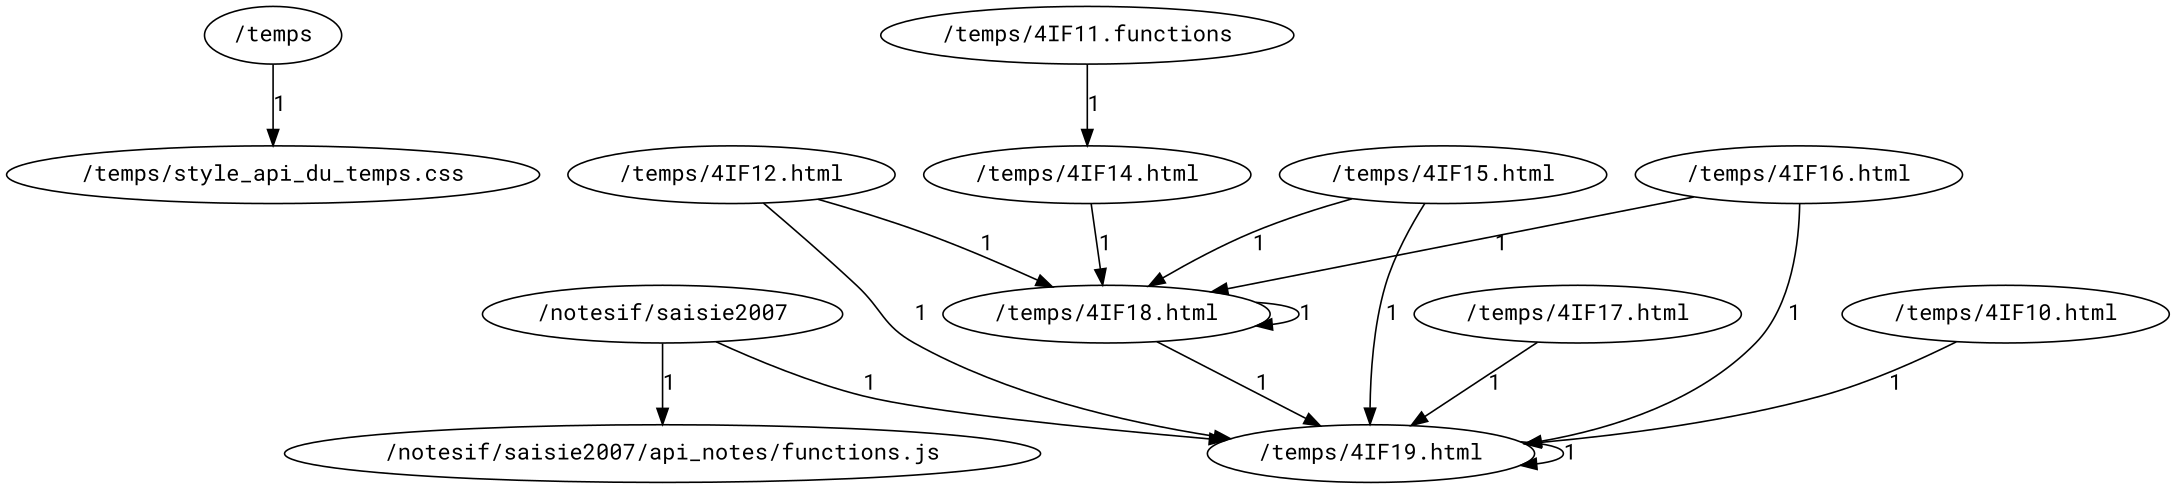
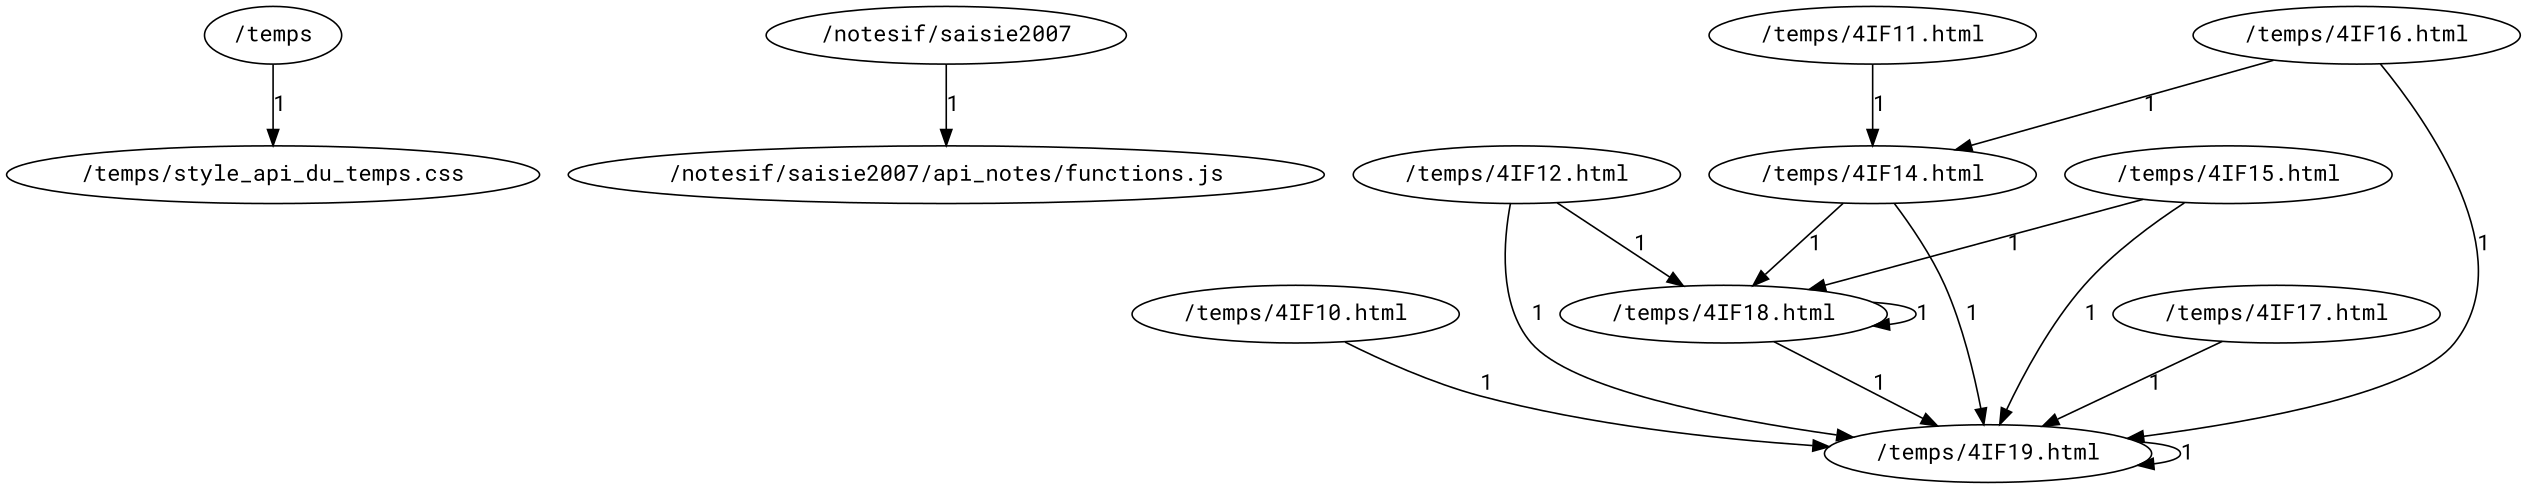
(1087, 35) -> (1873, 35)
(1461, 243) -> (2122, 103)
(958, 412) -> (1951, 300)
